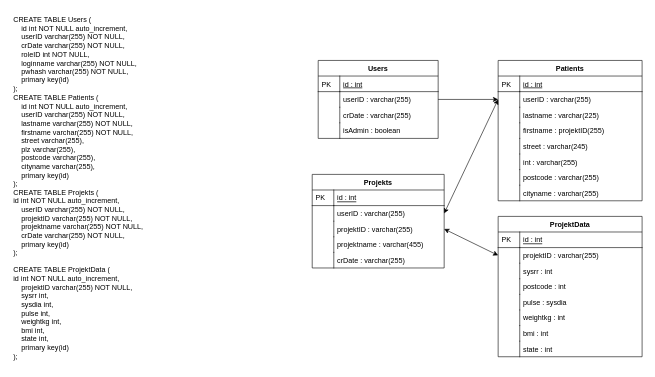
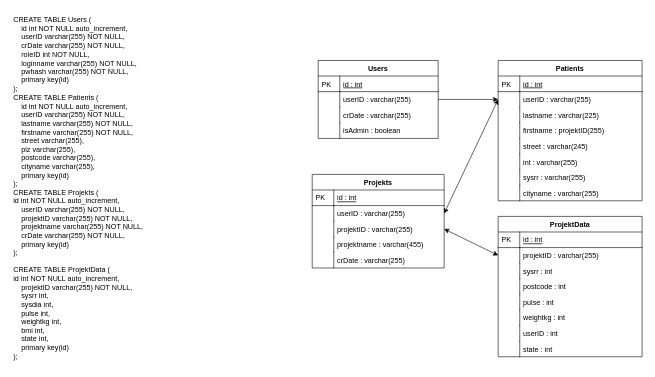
(567, 178) -> (561, 178)
(547, 302) -> (541, 302)
(537, 334) -> (544, 334)
